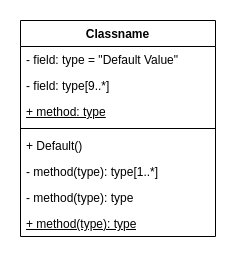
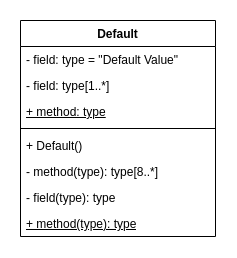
(118, 35) -> (118, 35)
(79, 87) -> (79, 87)
(106, 173) -> (106, 173)
(89, 199) -> (83, 199)
